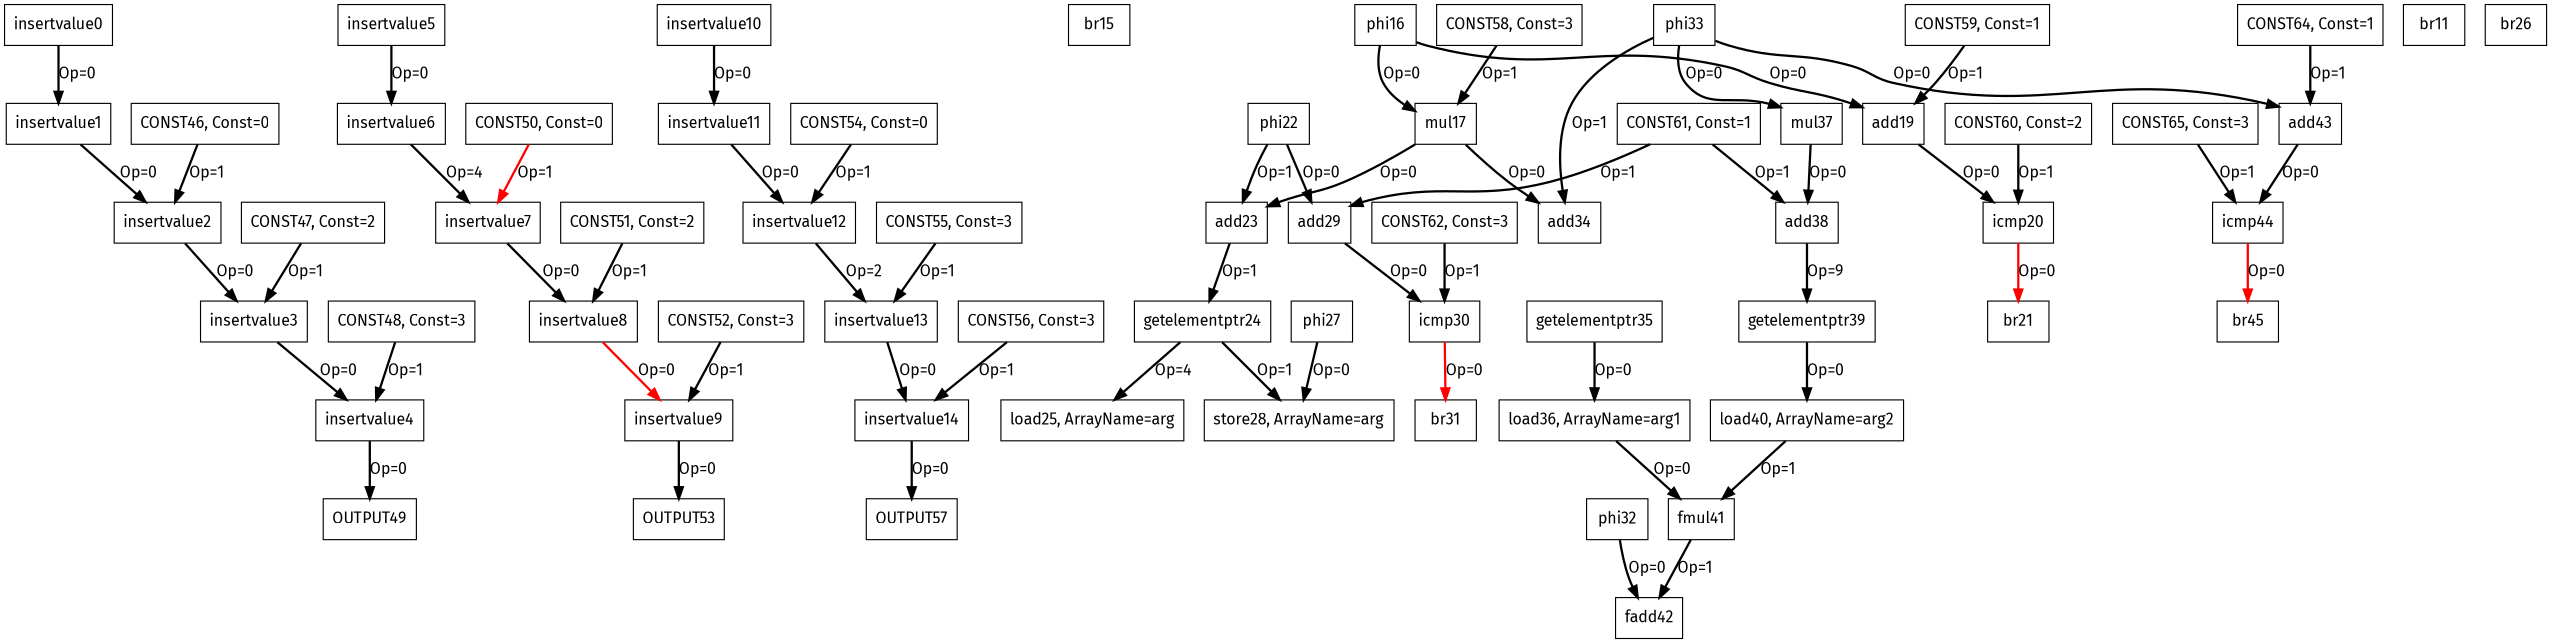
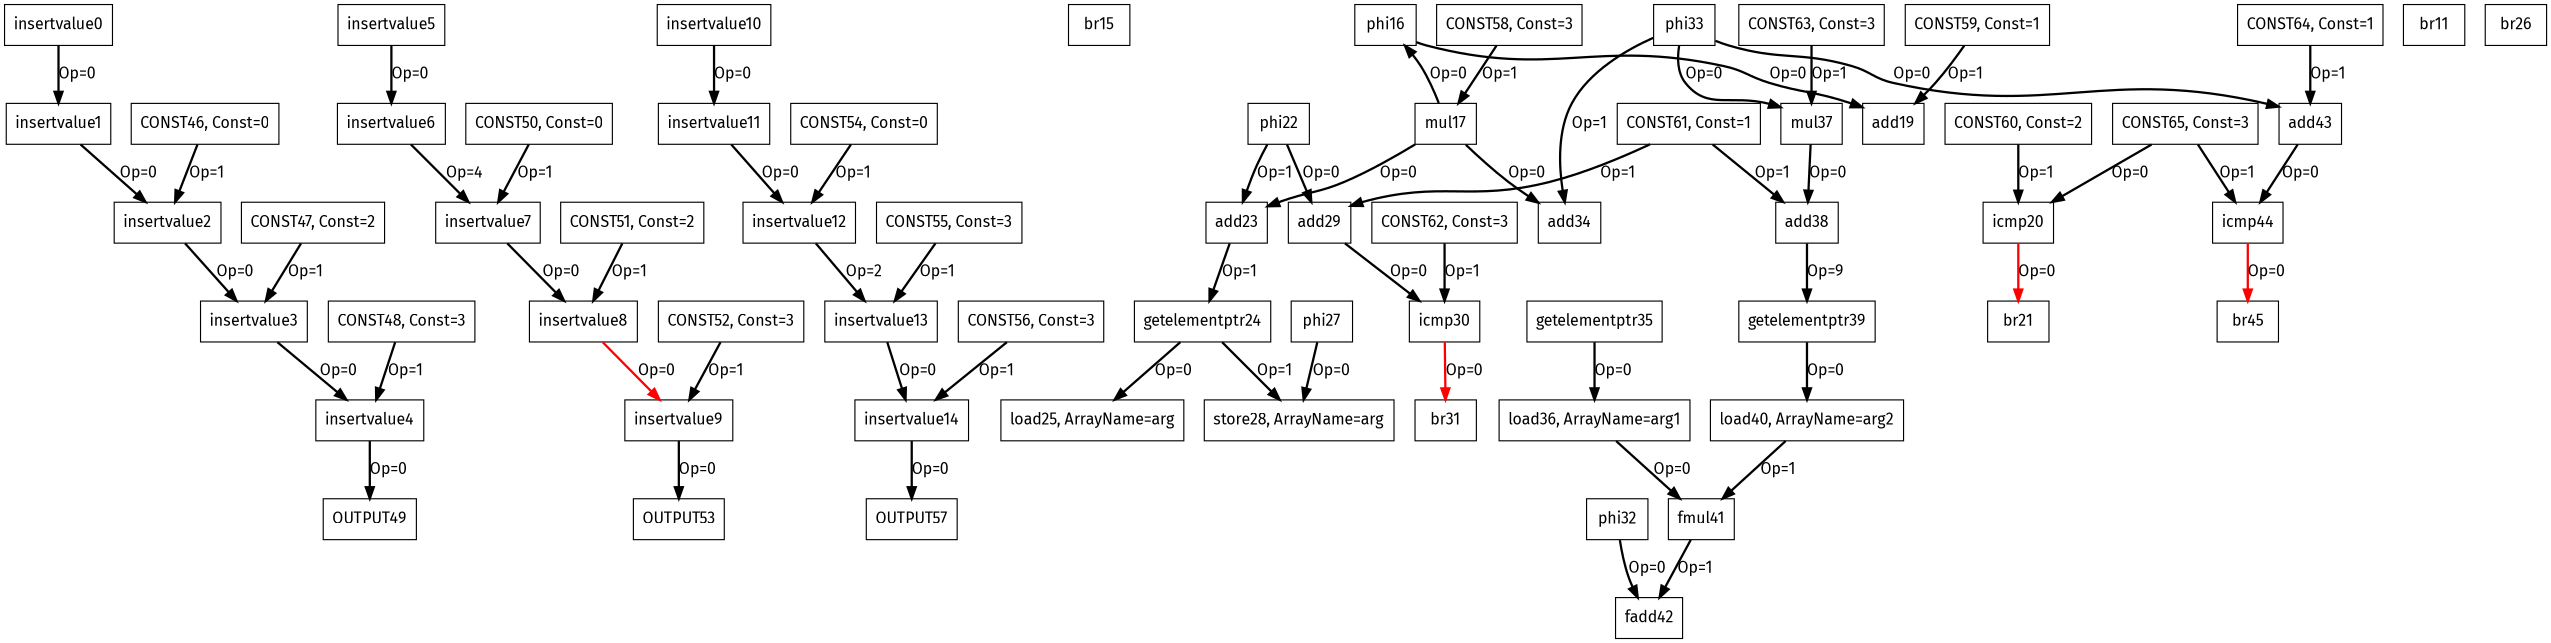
none -> (1812, 25)
(1382, 80) -> (1427, 78)
(516, 168) -> (516, 168)
(1951, 170) -> (2107, 170)
(1174, 371) -> (1174, 371)
